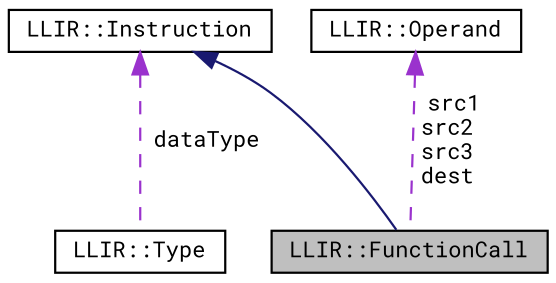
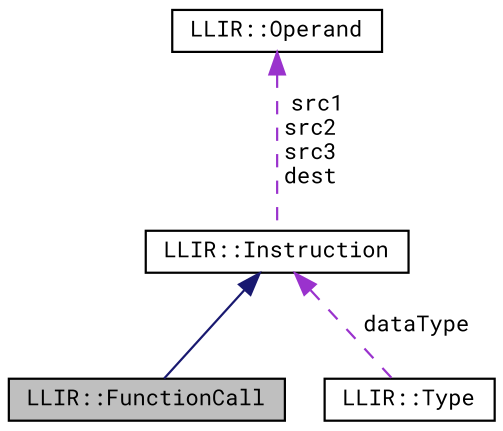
(413, 153) -> (277, 153)
